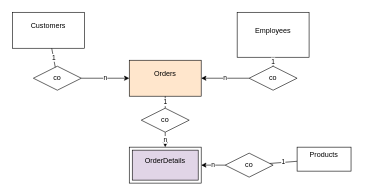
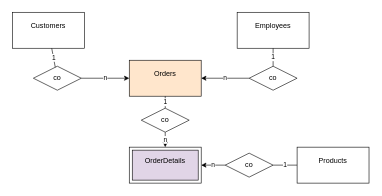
(273, 35) -> (273, 30)
(324, 159) -> (333, 165)
